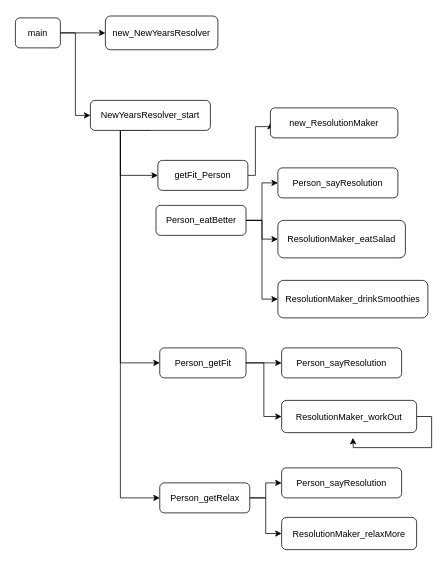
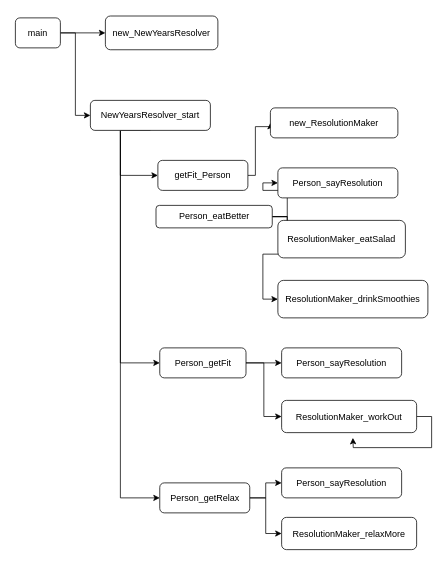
(201, 220) -> (214, 216)
